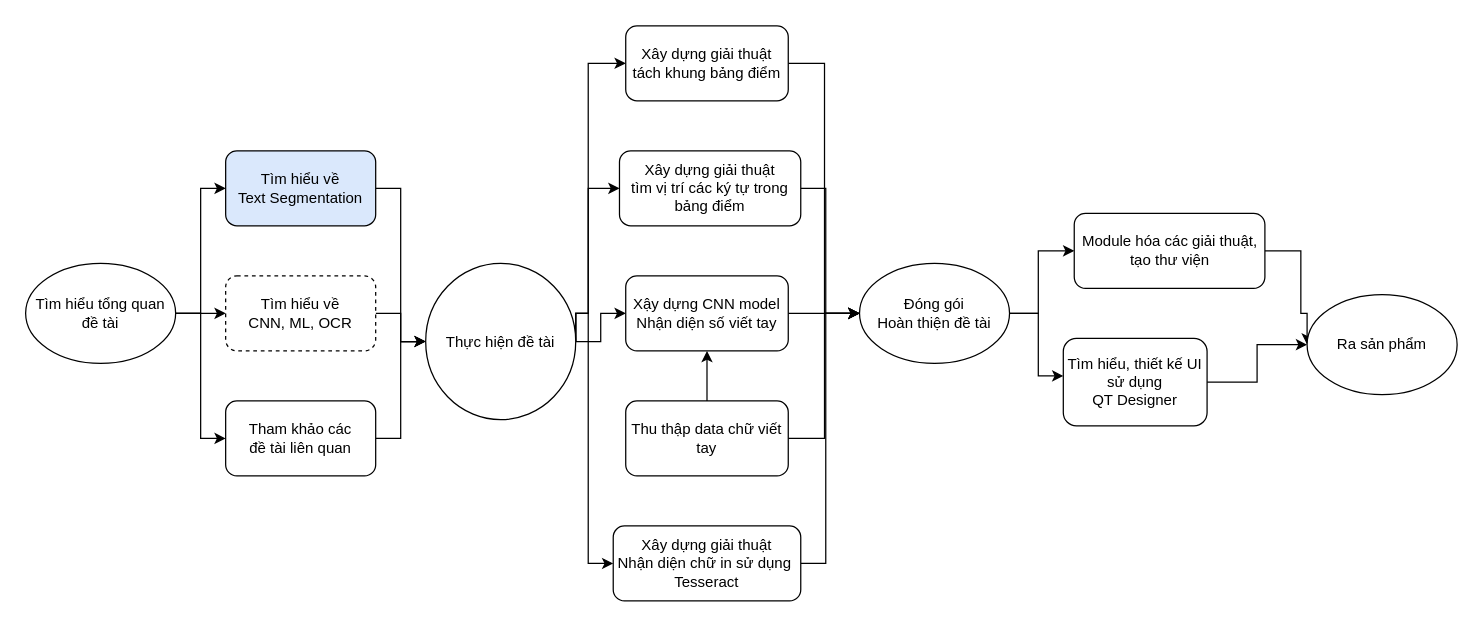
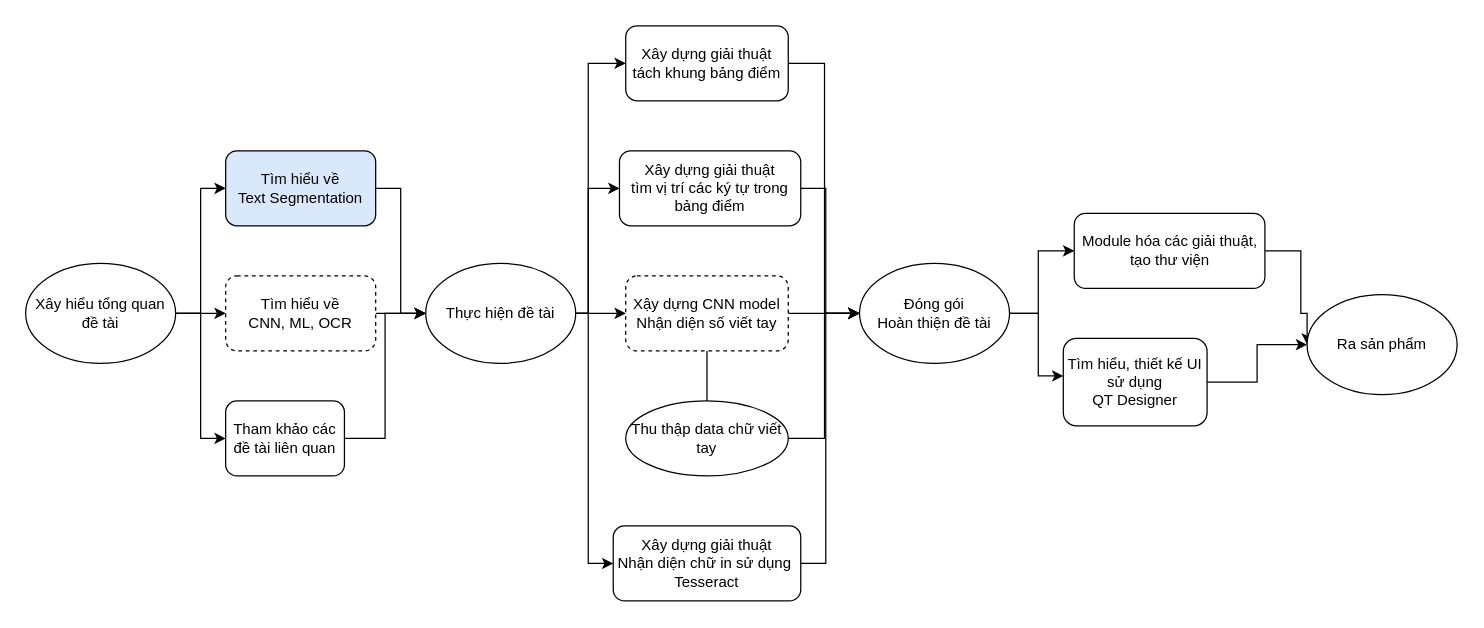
(101, 313) -> (101, 313)
(707, 313) -> (707, 313)
(501, 341) -> (501, 313)
(707, 361) -> (707, 357)
(301, 438) -> (285, 438)
(707, 438) -> (707, 438)
